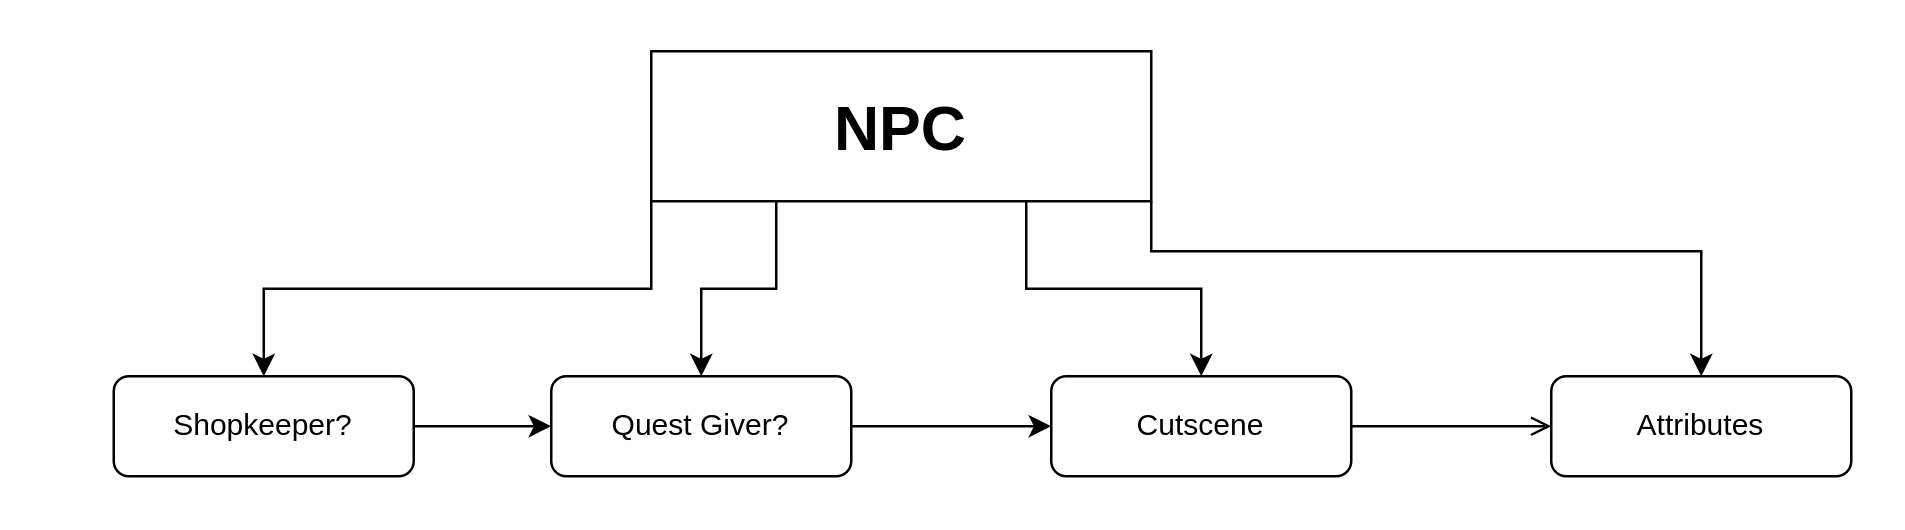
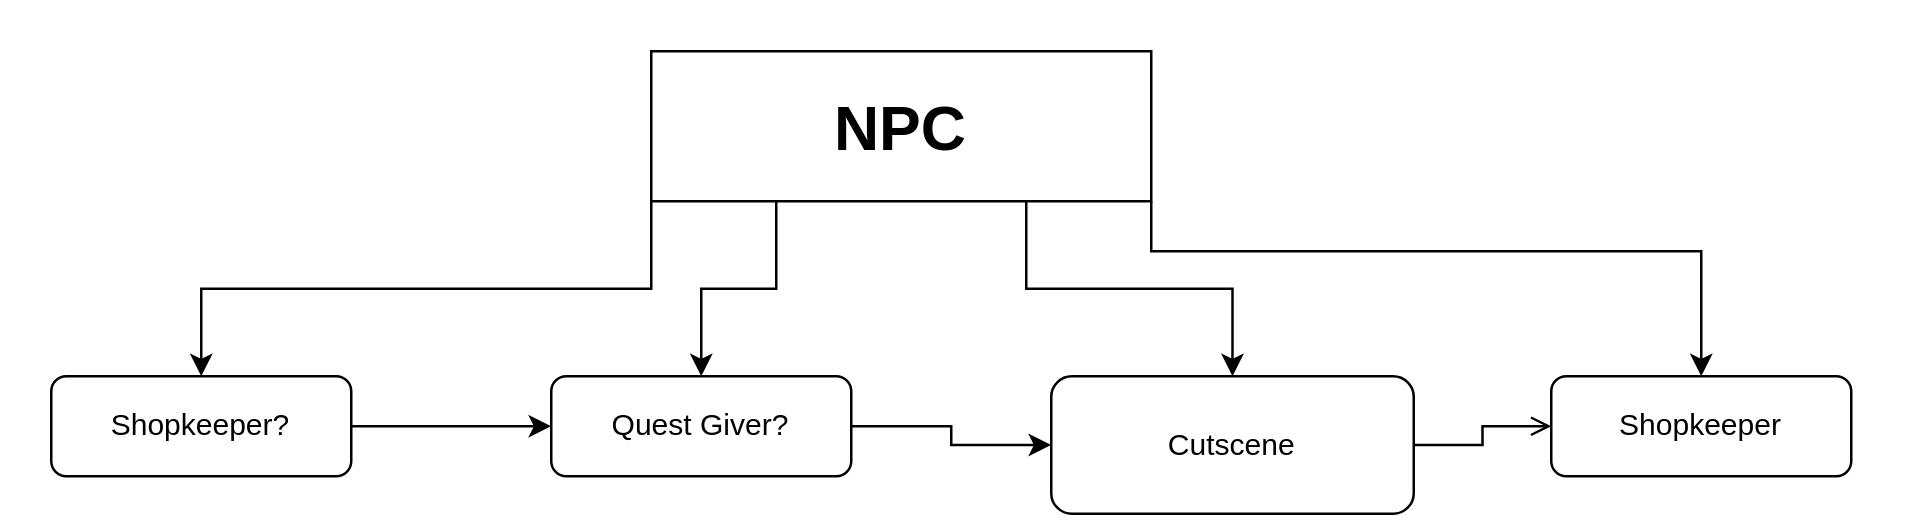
(264, 426) -> (201, 426)
(1201, 426) -> (1233, 445)
(1701, 426) -> (1701, 426)
